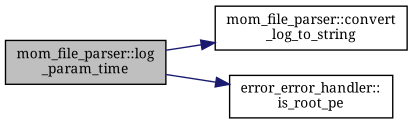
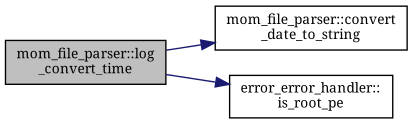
(311, 28) -> (311, 28)
(86, 62) -> (86, 62)
